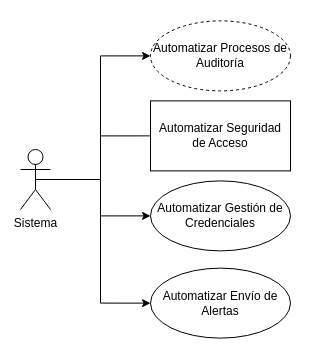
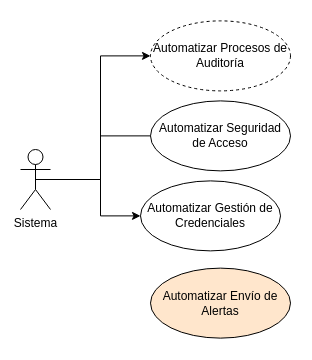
(221, 136) -> (221, 136)
(221, 216) -> (211, 216)
(101, 281) -> none
(221, 303) -> (221, 303)
